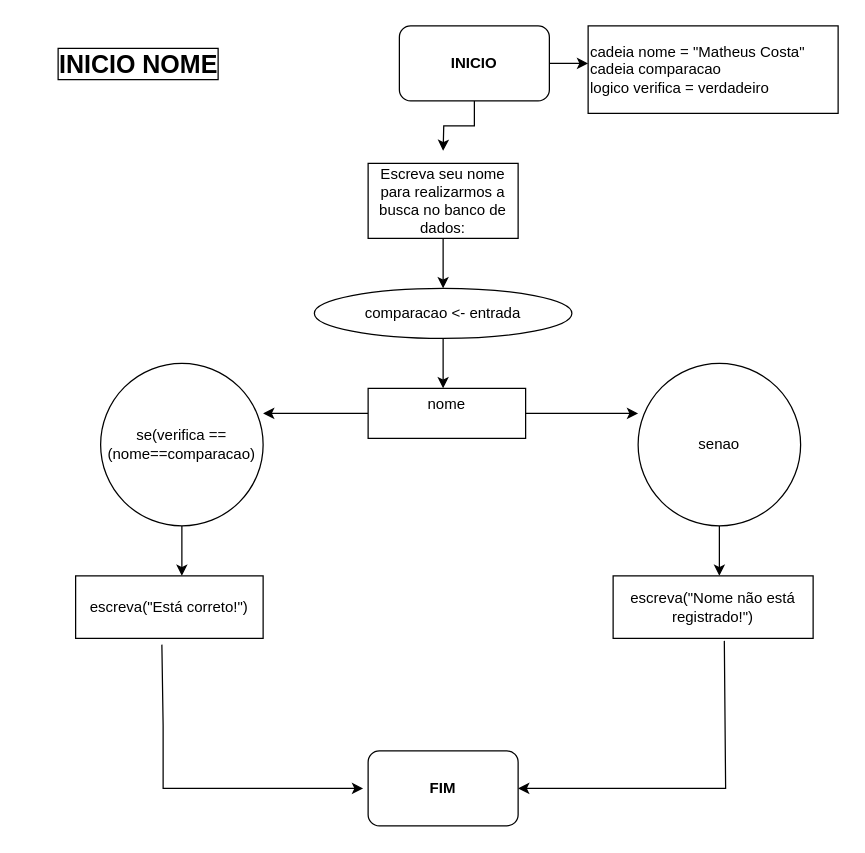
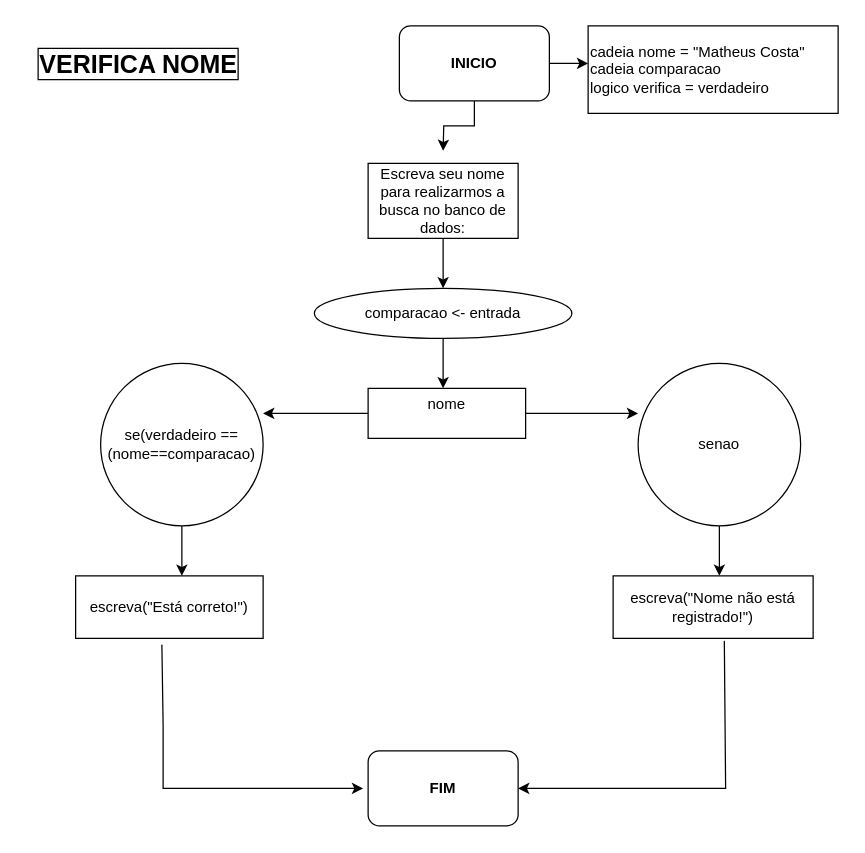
(139, 63) -> (139, 63)
(182, 444) -> (182, 444)
